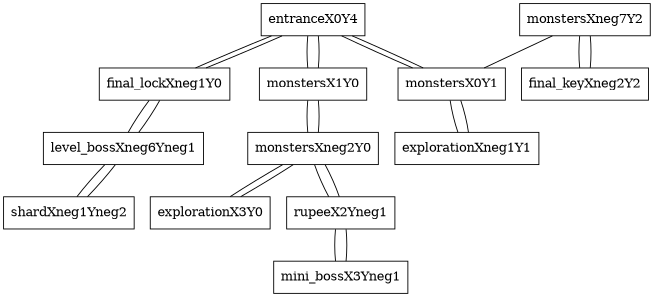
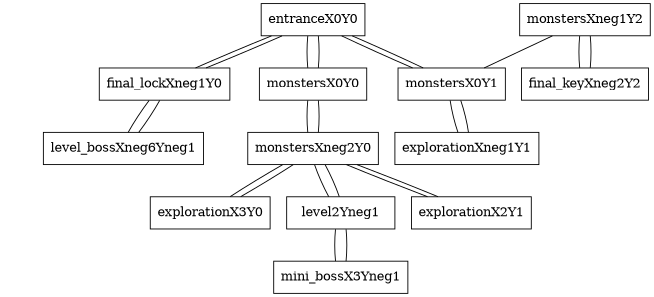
(313, 20) -> (313, 20)
(585, 20) -> (585, 20)
(313, 84) -> (313, 84)
(69, 213) -> none
(341, 213) -> (341, 213)
none -> (471, 213)
